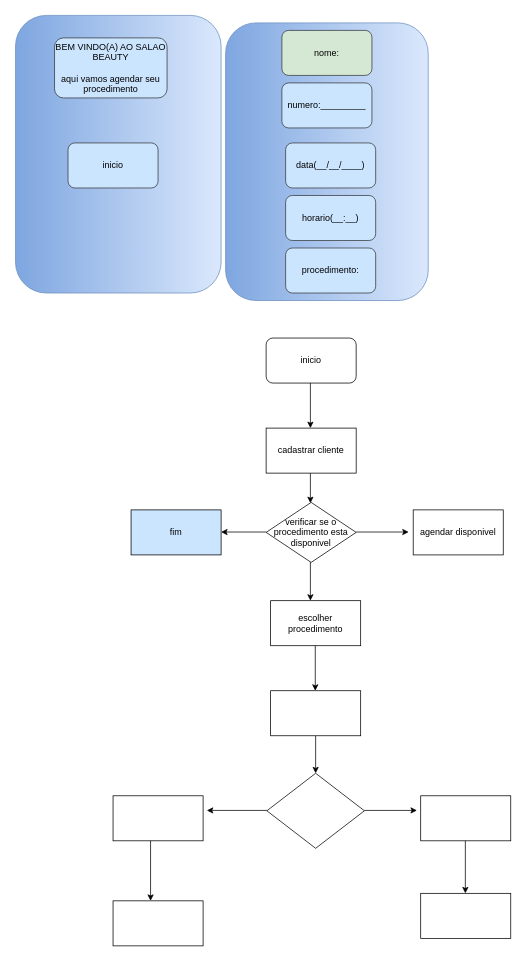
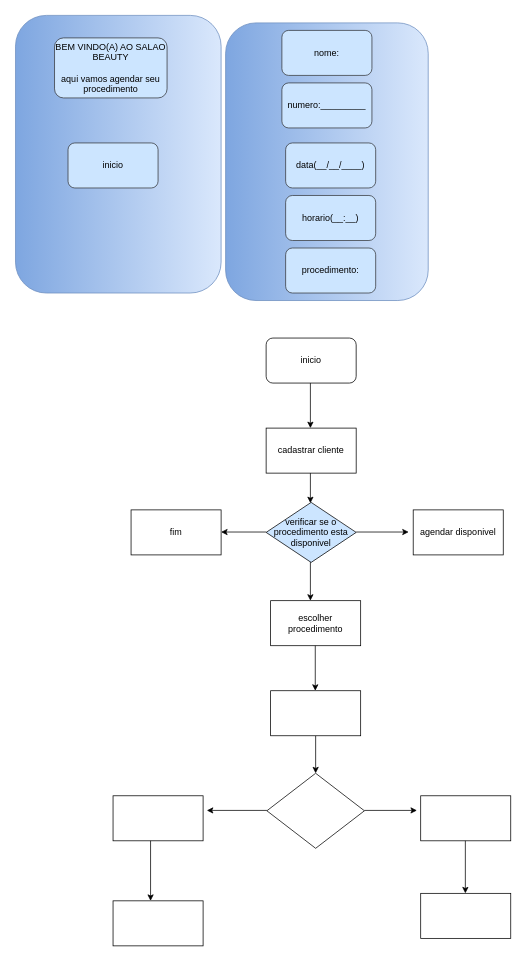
(327, 53) -> (327, 53)
(176, 532) -> (176, 532)
(311, 532) -> (311, 532)
